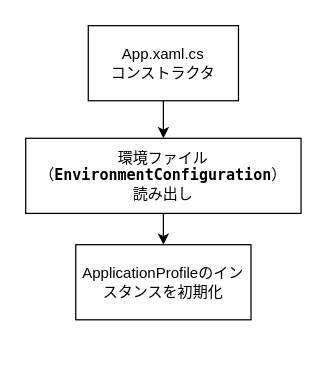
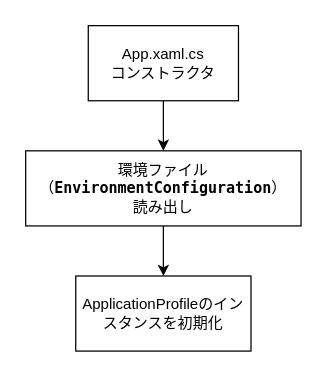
(163, 176) -> (163, 188)
(163, 282) -> (163, 313)
